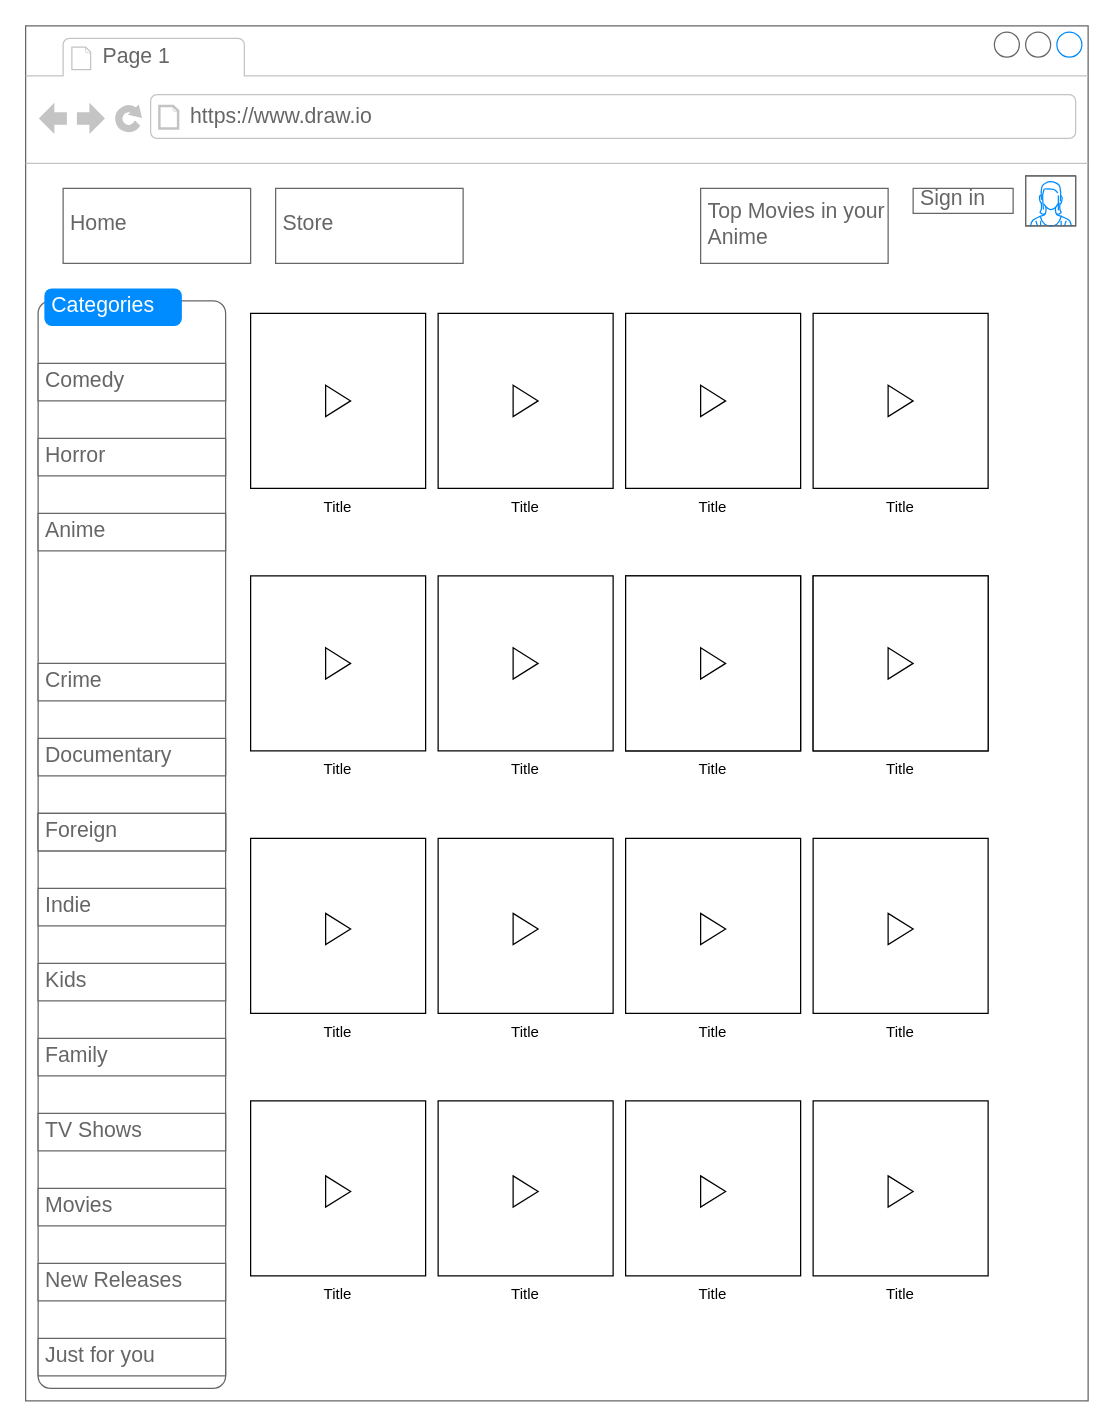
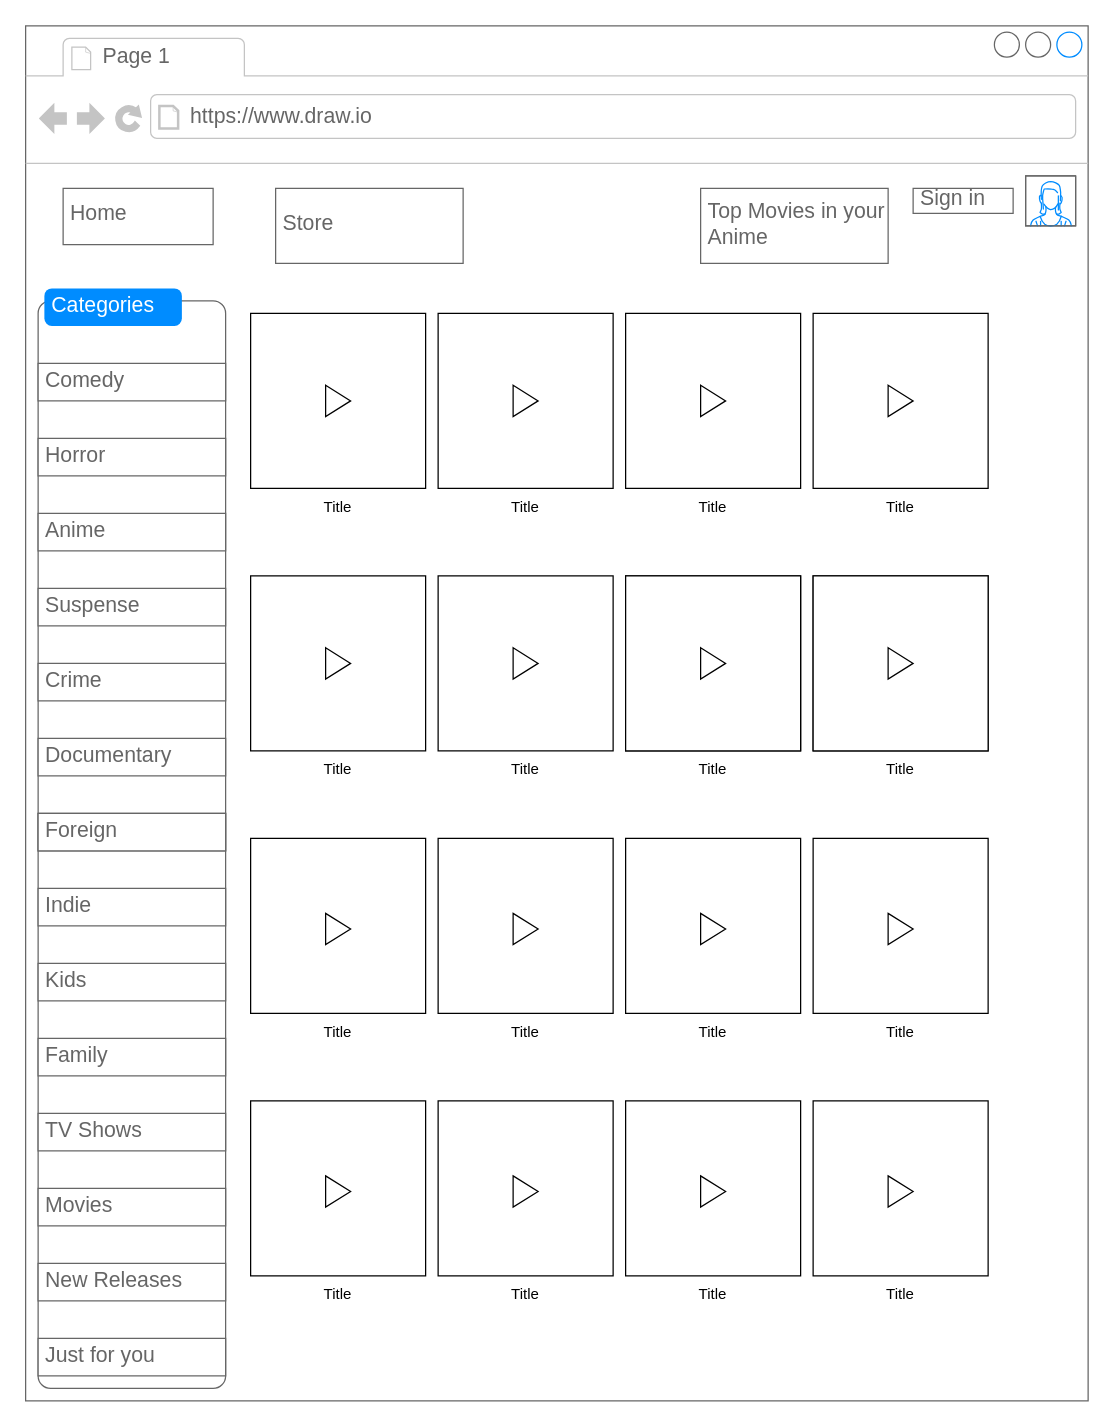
(157, 226) -> (138, 216)
none -> (132, 607)
